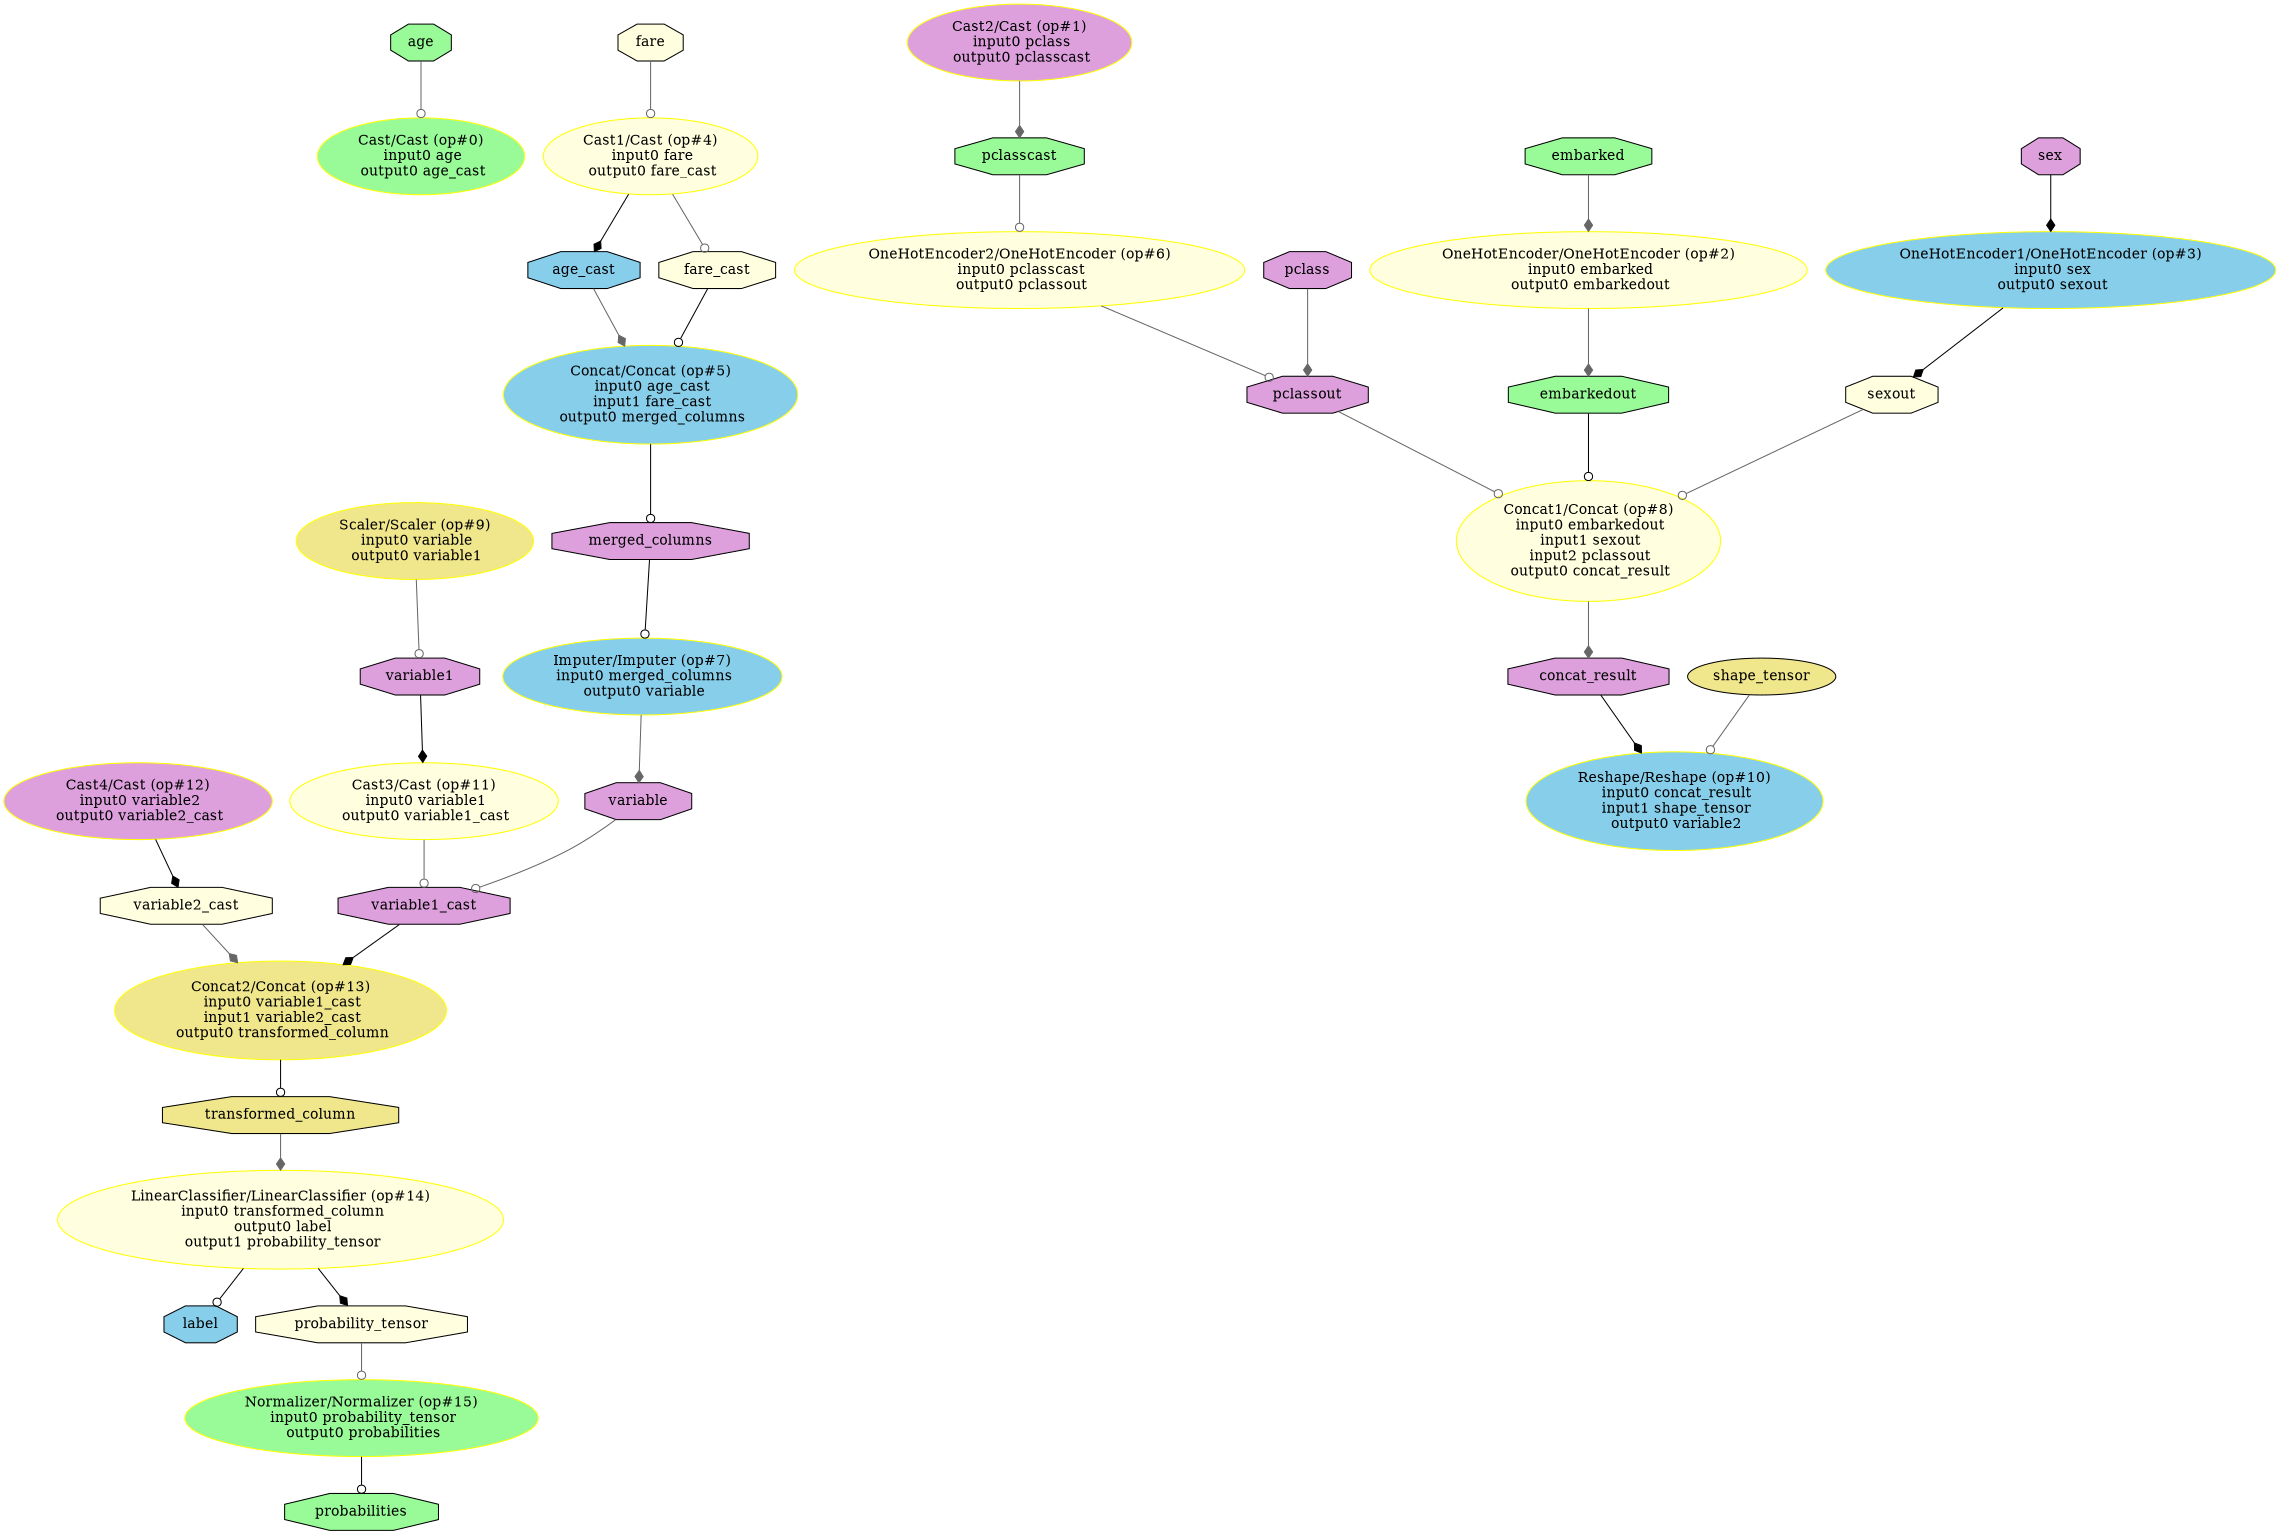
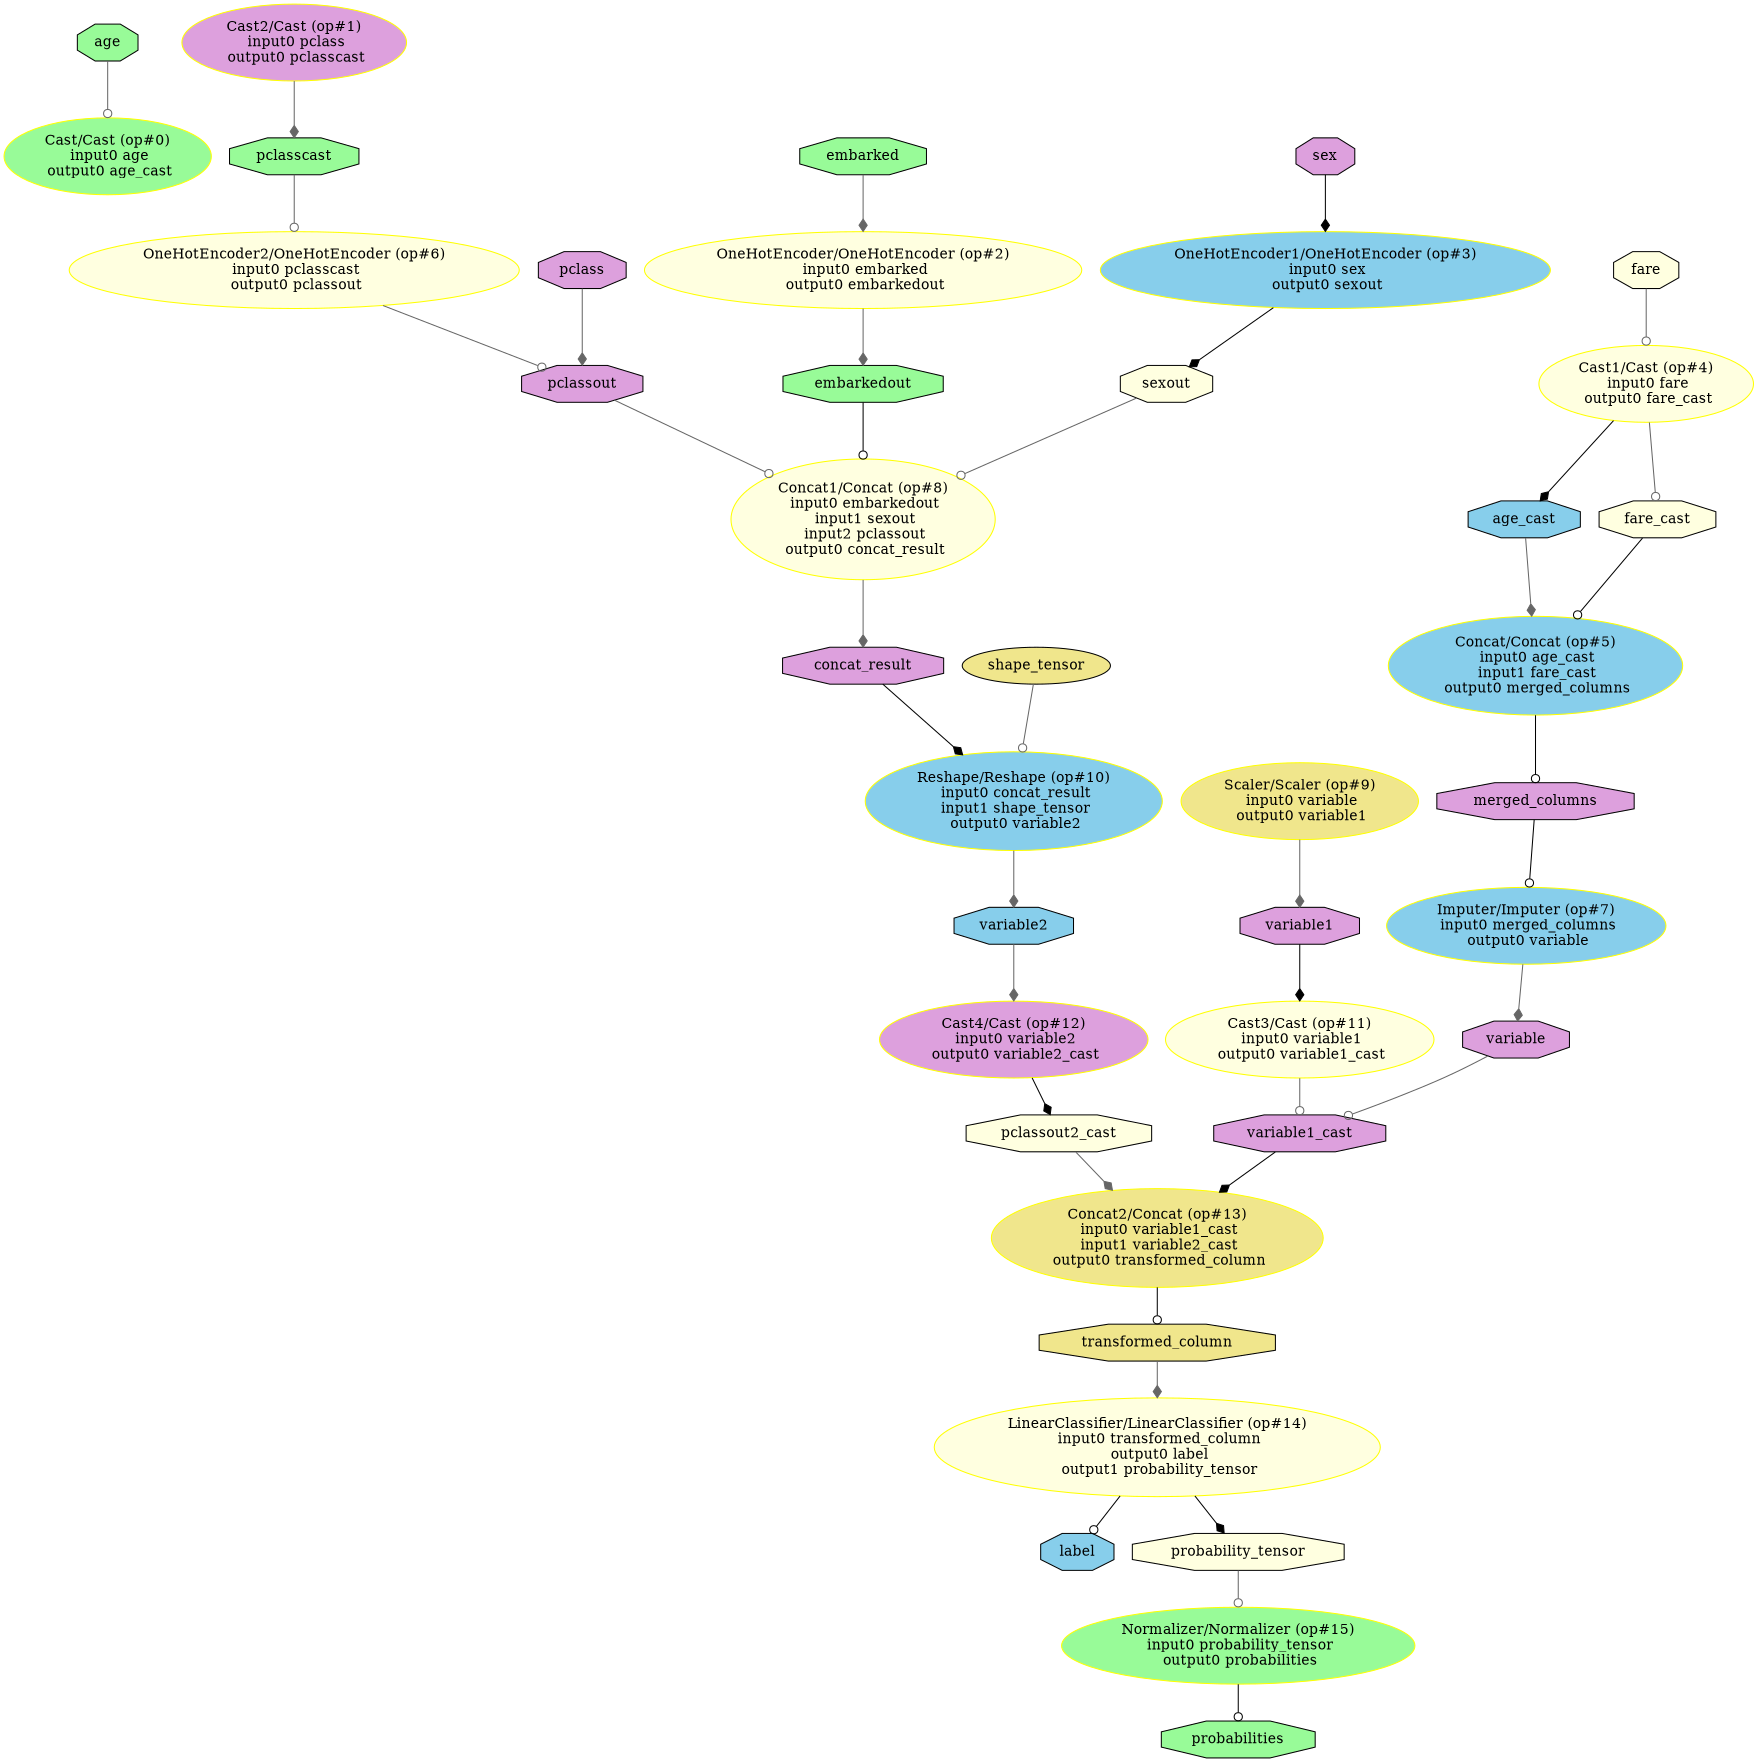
(418, 615) -> (1300, 867)
(186, 906) -> (1059, 1133)
none -> (1014, 926)
